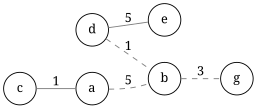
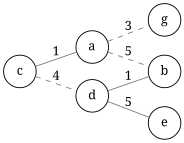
(128, 54) -> (128, 84)
(201, 79) -> (128, 33)
none -> (56, 84)
